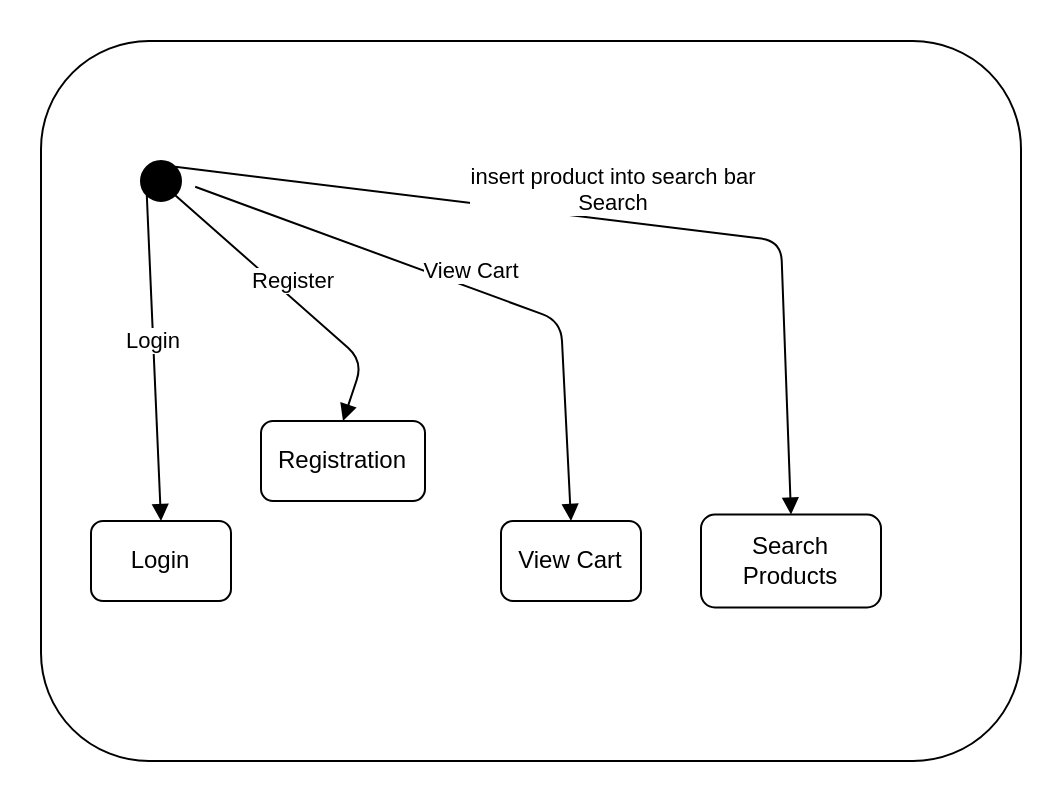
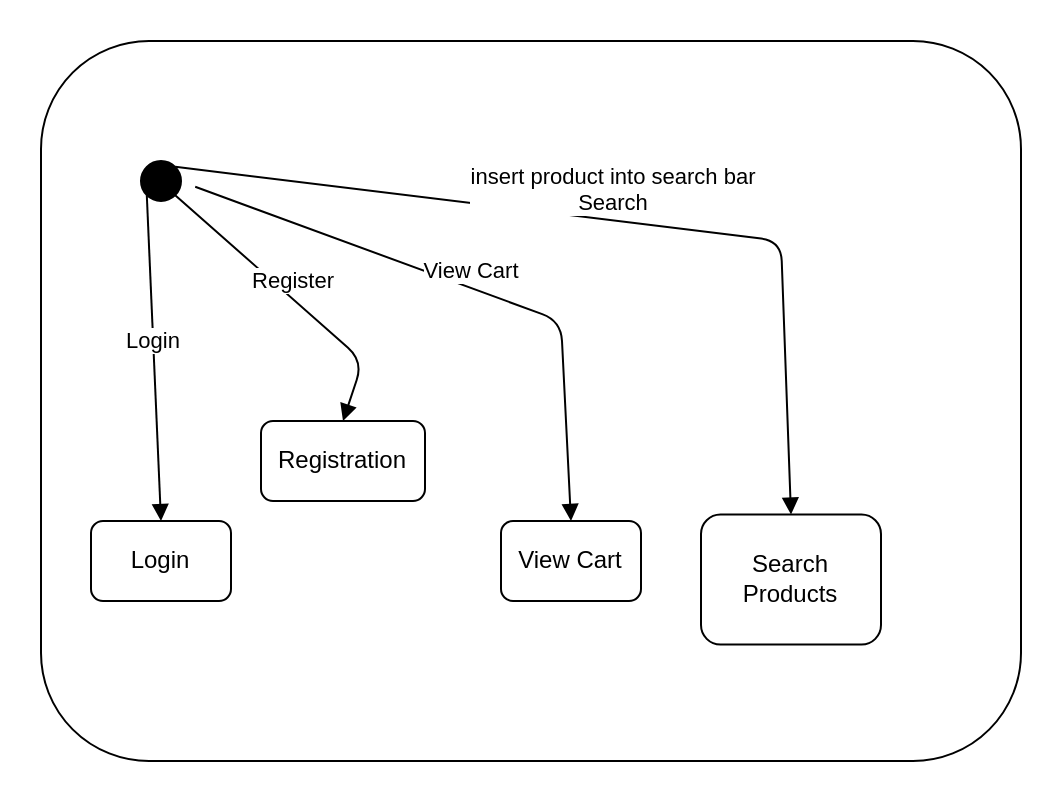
(791, 561) -> (791, 580)
